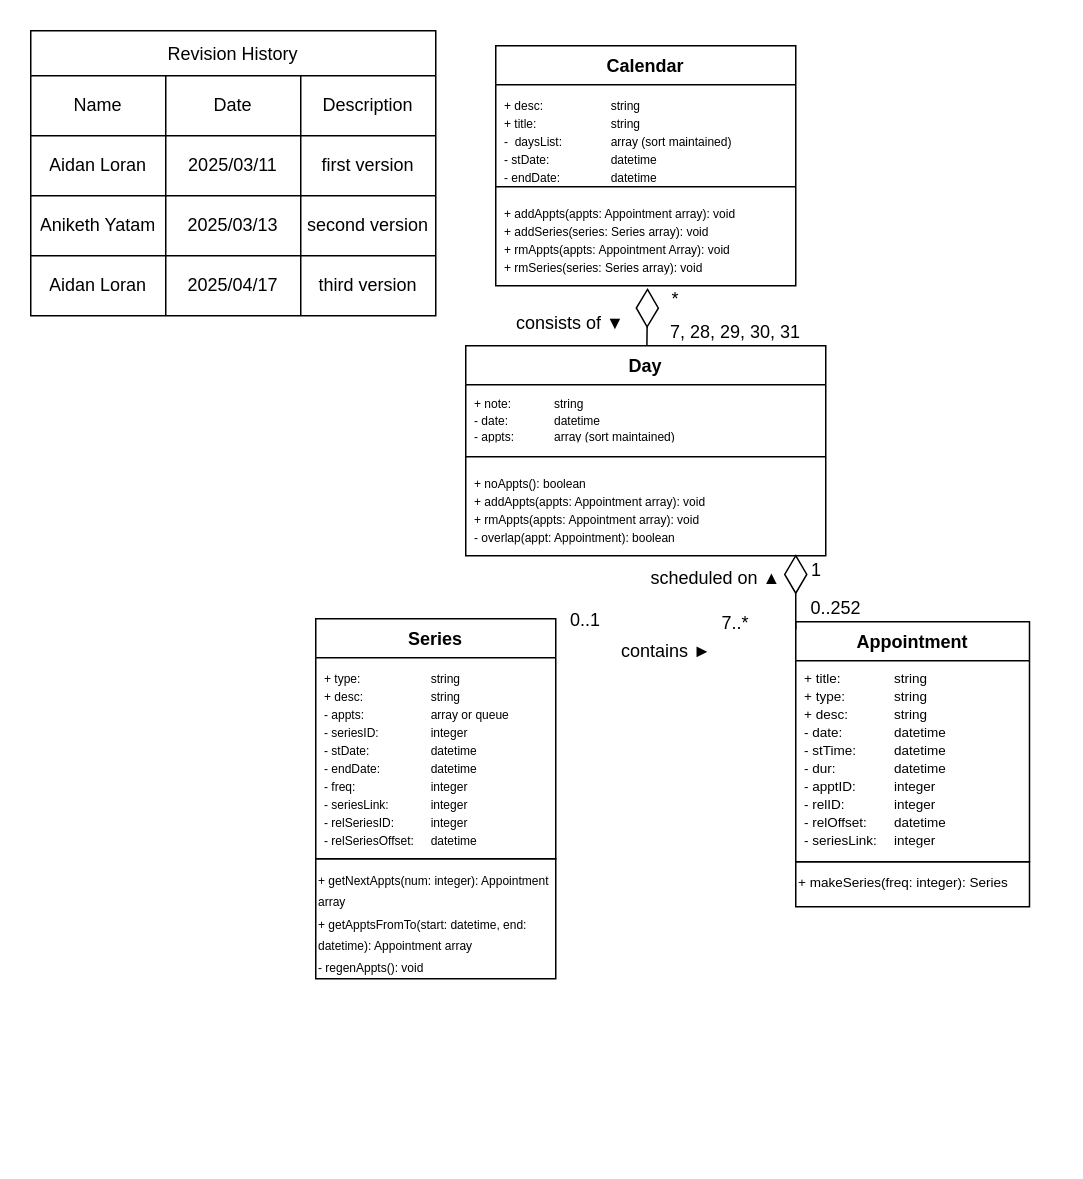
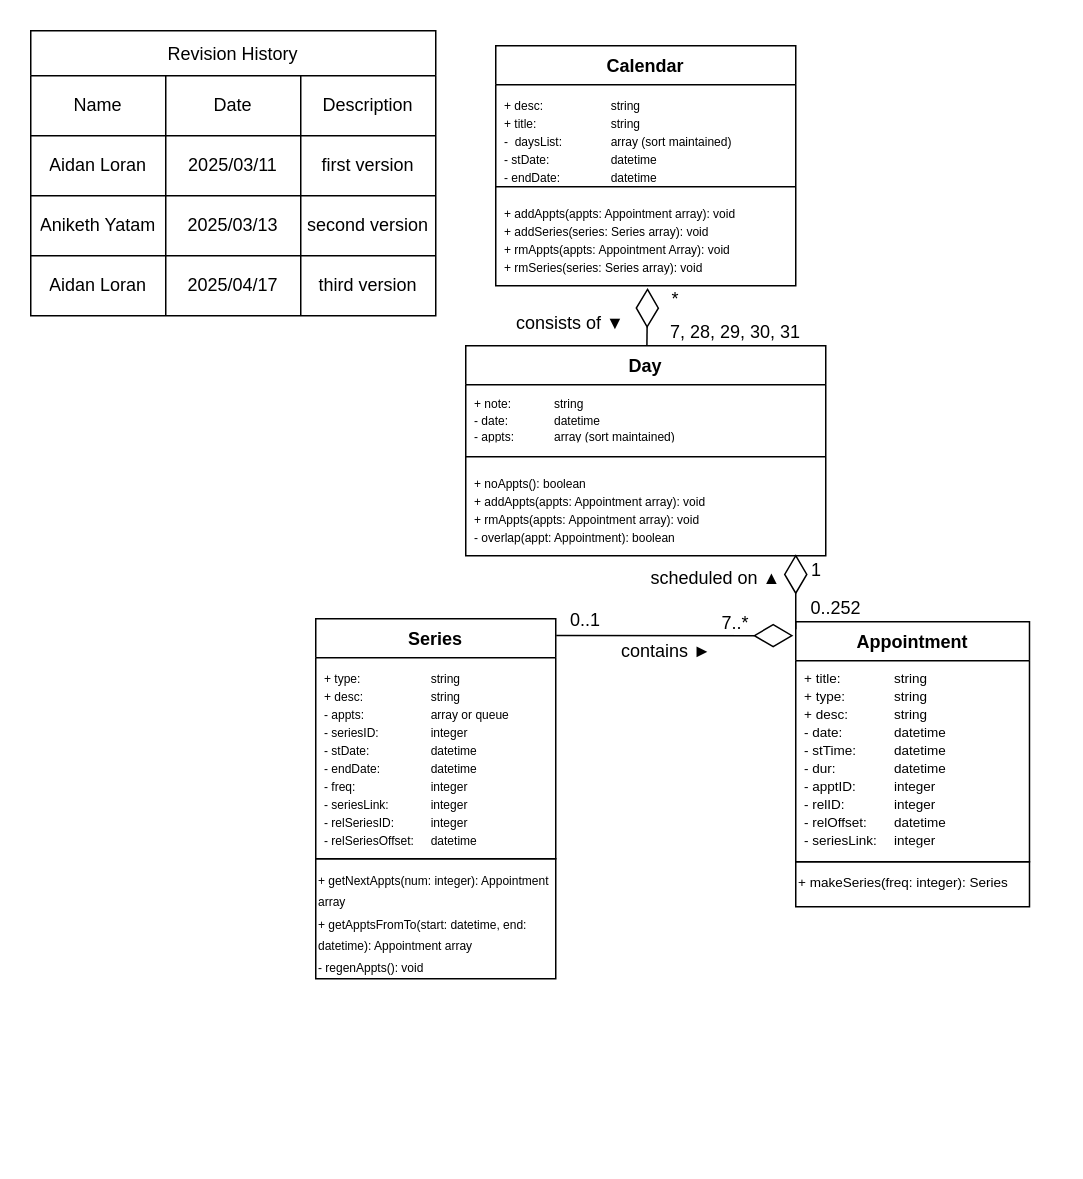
none -> (655, 636)
